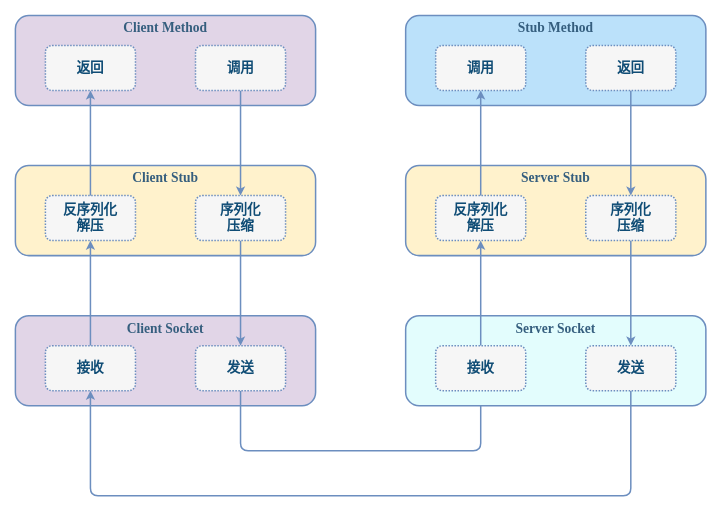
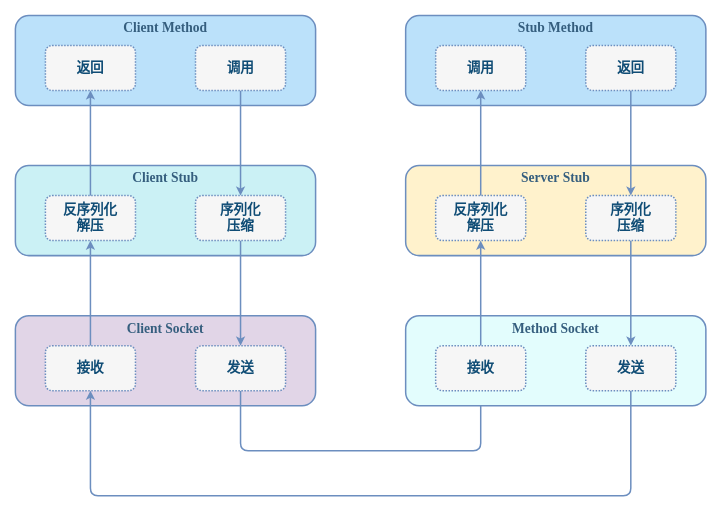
(165, 60) -> (165, 60)
(165, 210) -> (165, 210)
(555, 329) -> (555, 329)
